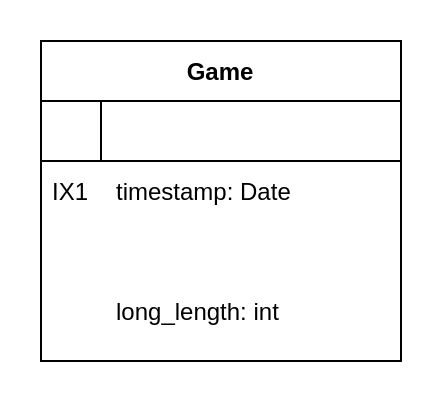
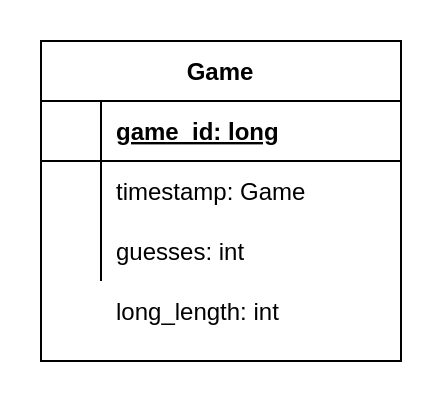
none -> (251, 131)
(71, 191) -> none
(207, 192) -> (207, 192)
none -> (251, 251)
